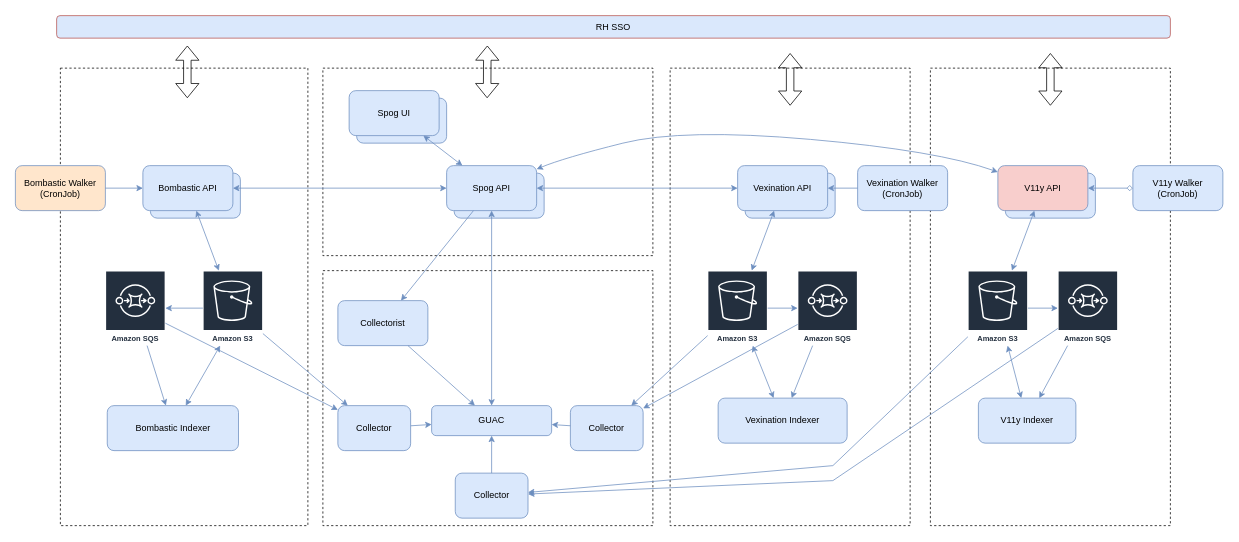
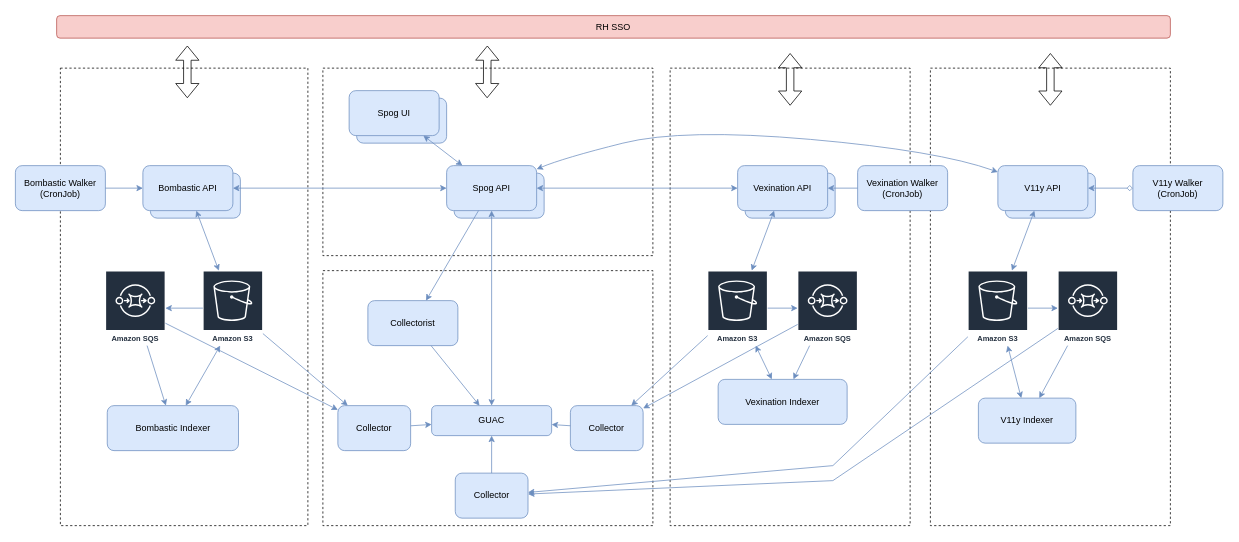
(614, 27) -> (614, 27)
(60, 188) -> (60, 188)
(1043, 188) -> (1043, 188)
(383, 323) -> (413, 323)
(783, 420) -> (783, 402)
